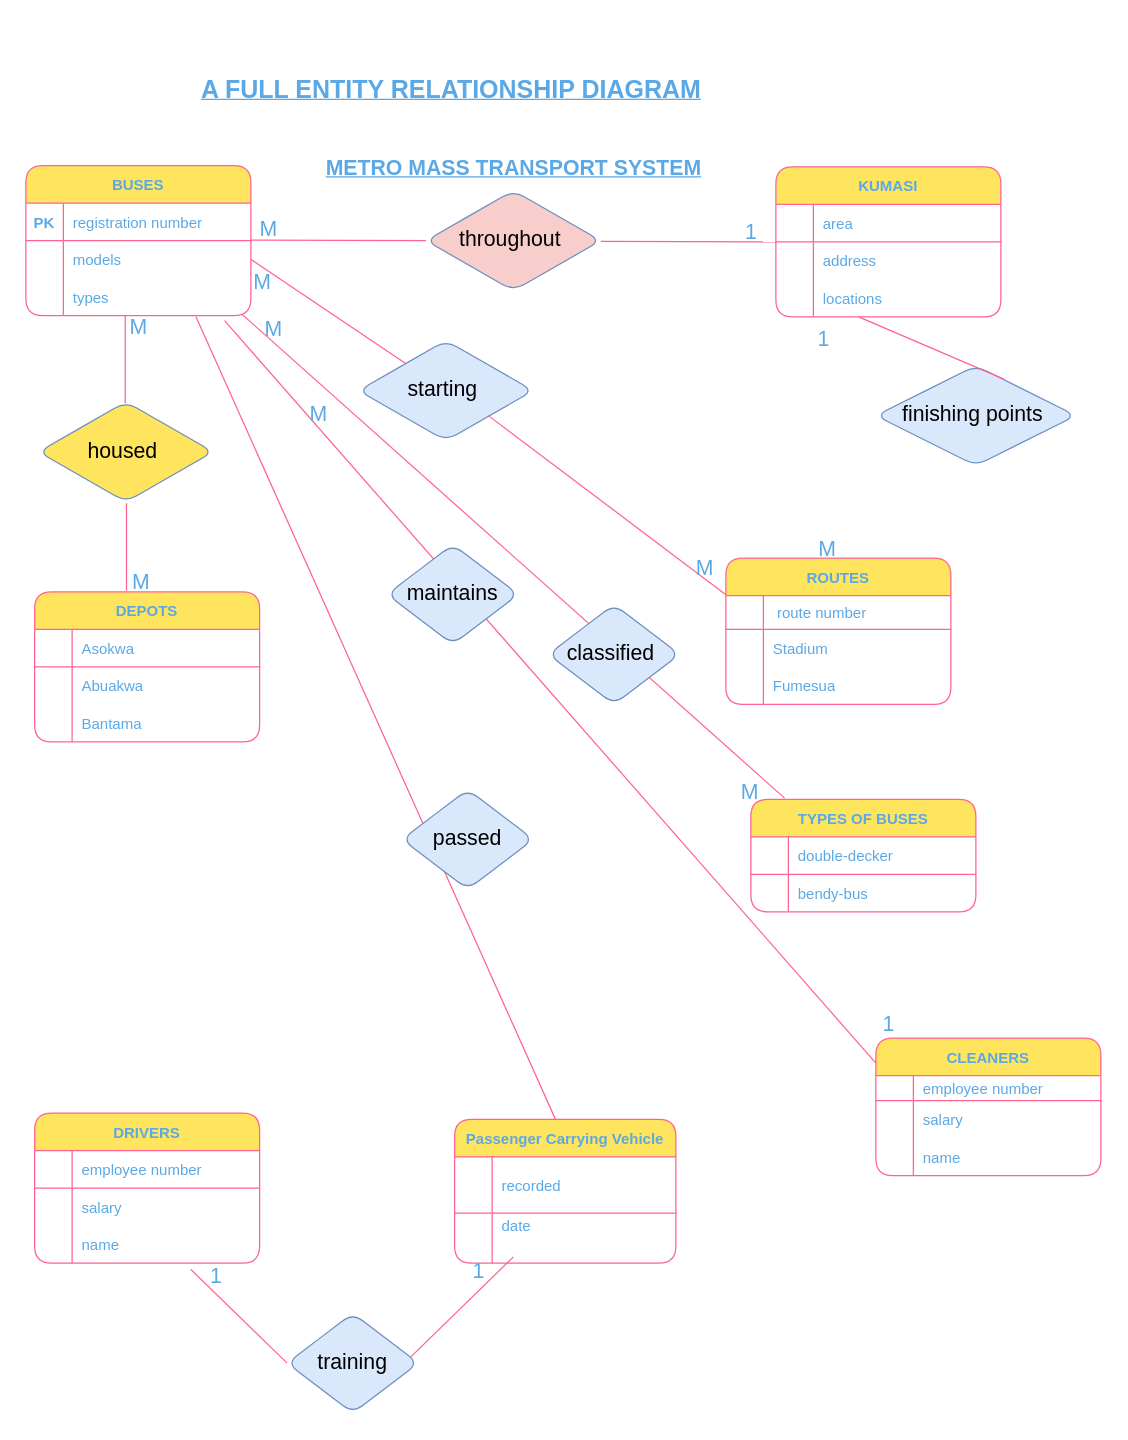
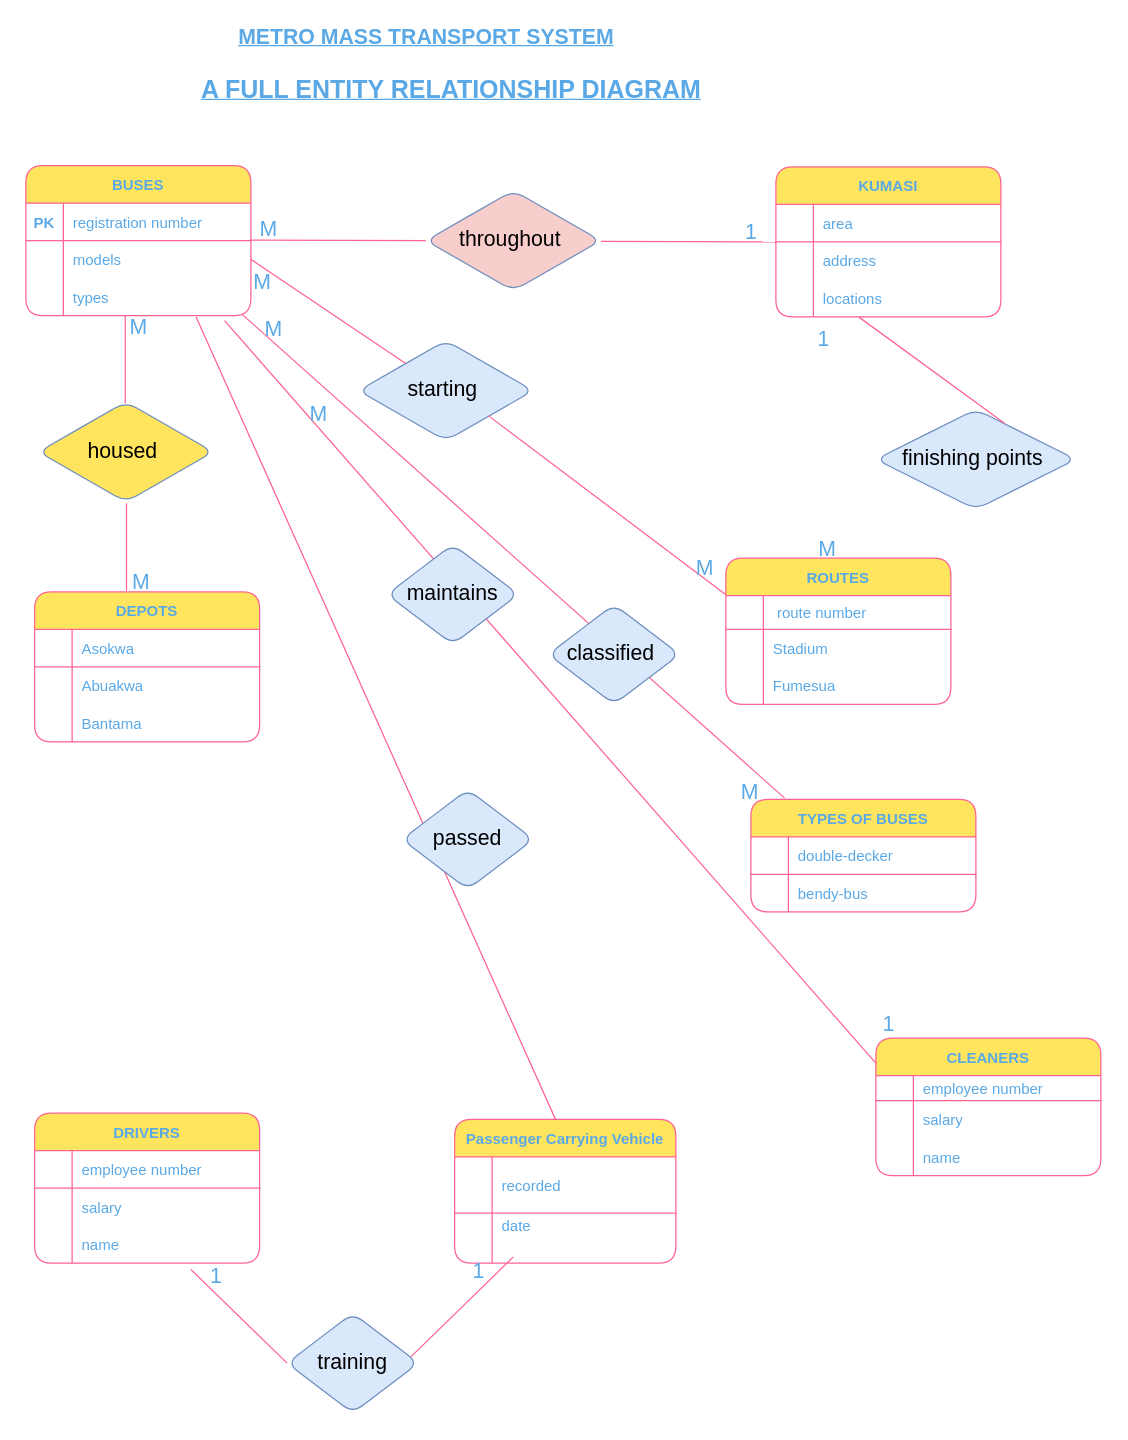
(513, 169) -> (426, 38)
(976, 416) -> (976, 459)
